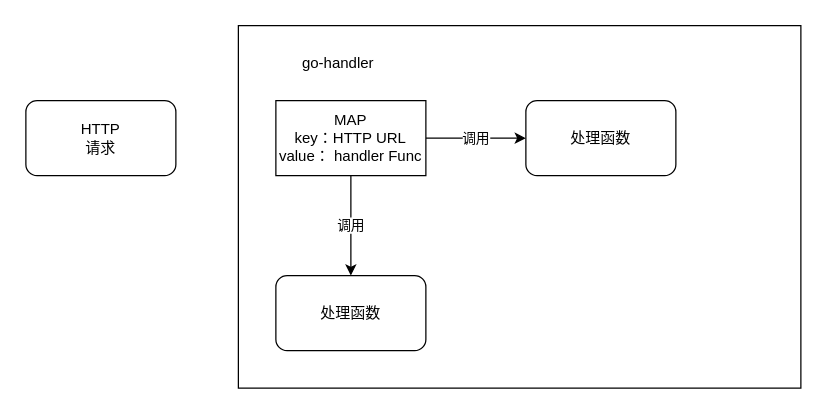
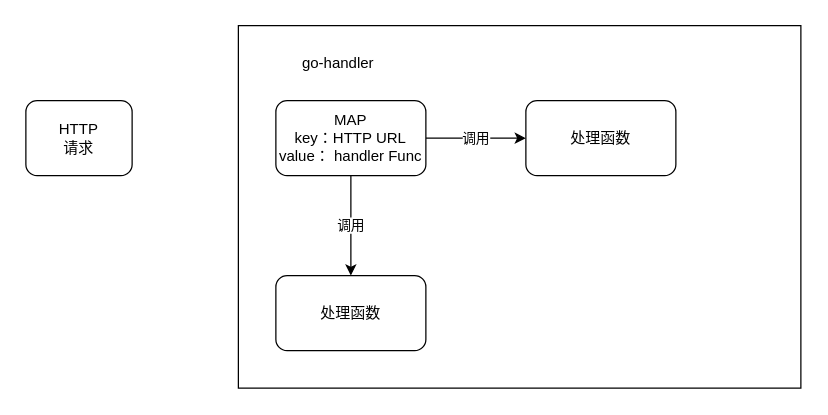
(101, 138) -> (79, 138)
(351, 138) -> (351, 138)
